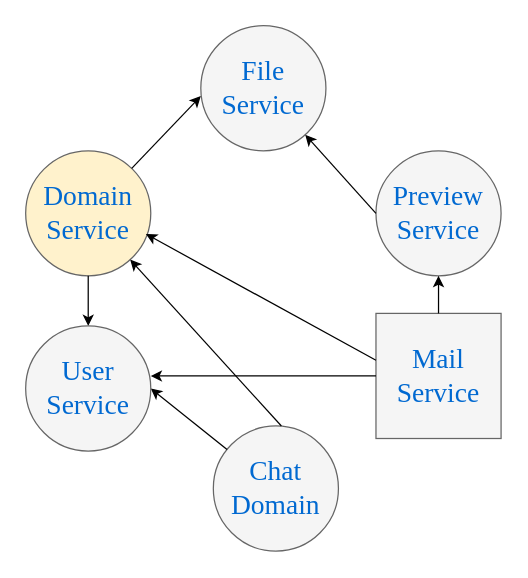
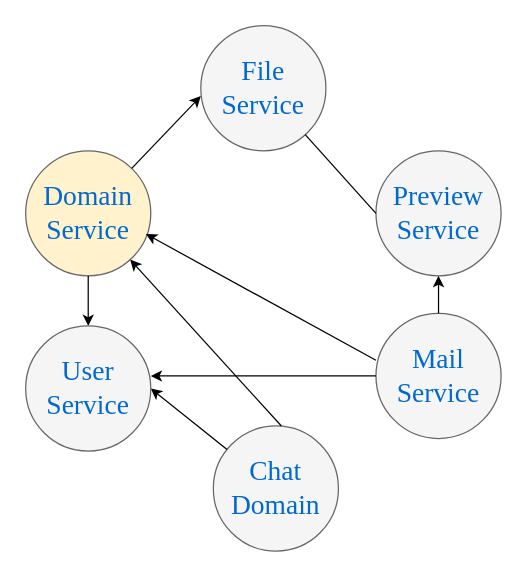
(312, 142) -> (309, 139)
(438, 376) -> (438, 376)
